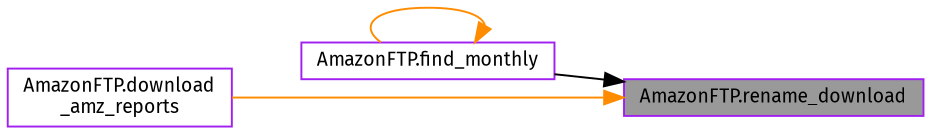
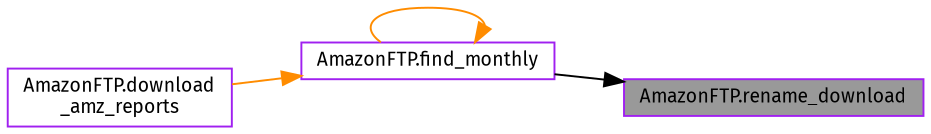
(418, 98) -> (257, 81)
